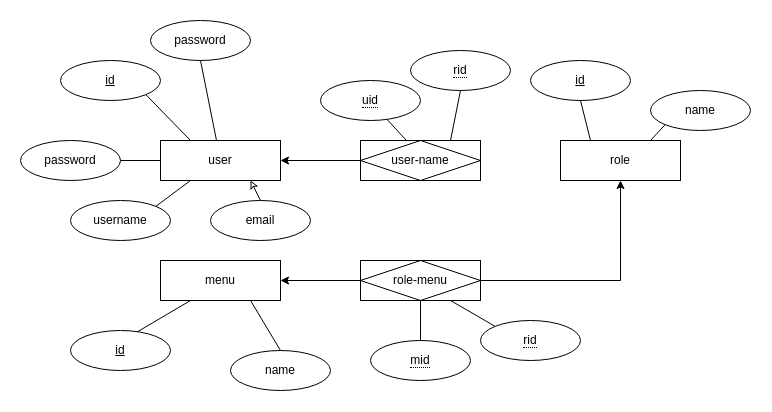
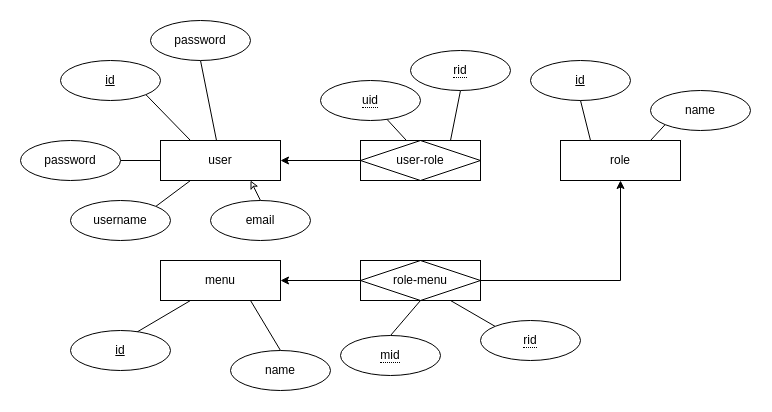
(421, 161) -> (421, 161)
(421, 361) -> (391, 356)
